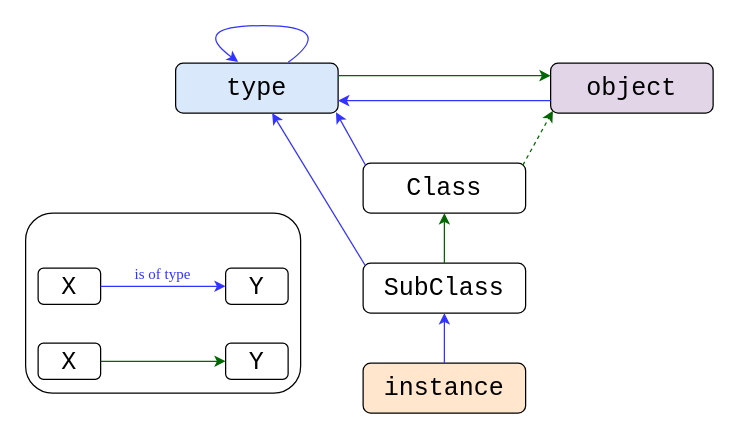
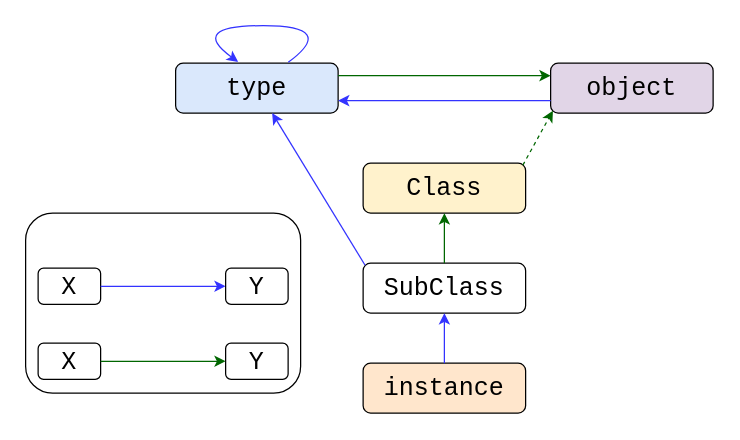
(353, 142) -> none
(444, 188) -> (444, 188)
(163, 269) -> none
